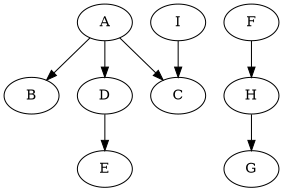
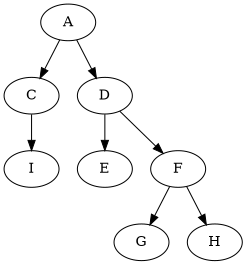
(178, 54) -> (32, 127)
(32, 96) -> none
(251, 127) -> (162, 201)
none -> (138, 129)
